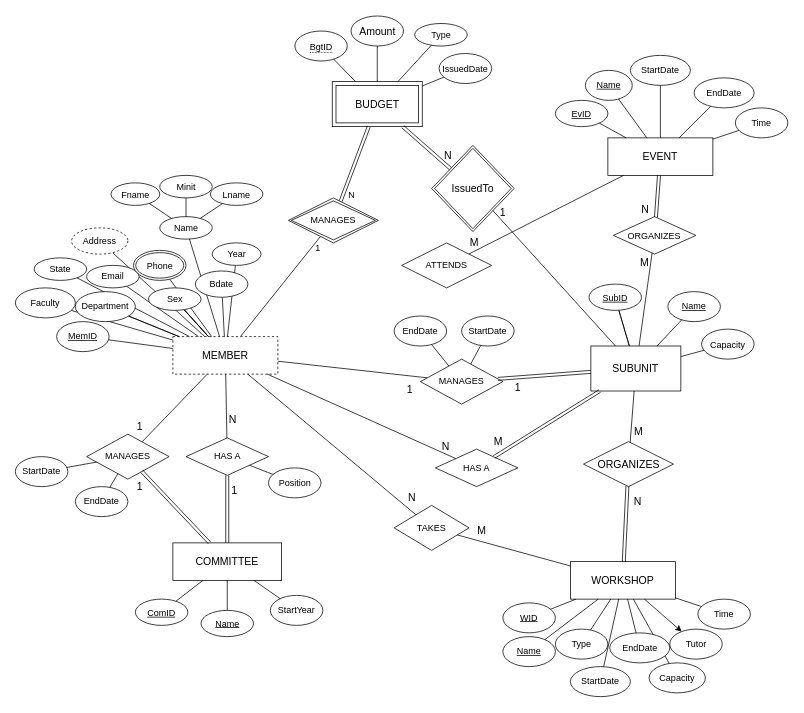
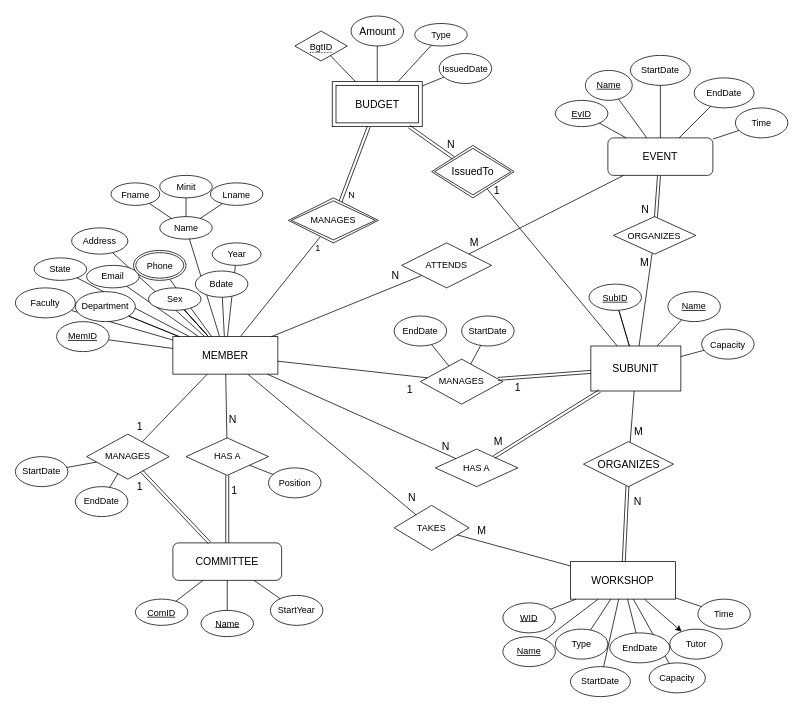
(321, 46) -> (321, 46)
(660, 156) -> (660, 156)
(473, 188) -> (473, 171)
(100, 241) -> (100, 241)
none -> (346, 306)
(225, 355) -> (225, 355)
(227, 561) -> (227, 561)
